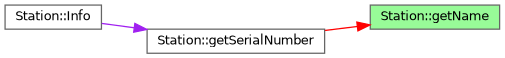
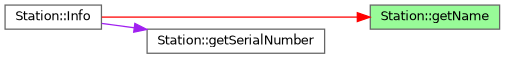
(341, 28) -> (229, 17)
